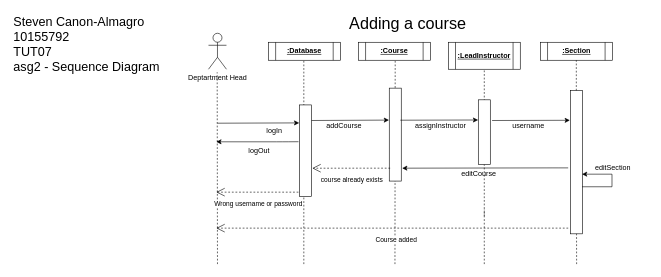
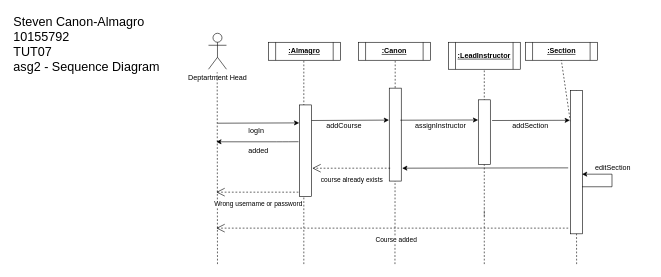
(411, 18) -> none
(305, 51) -> (305, 51)
(395, 51) -> (395, 51)
(577, 51) -> (562, 51)
(529, 126) -> (532, 126)
(278, 131) -> (260, 131)
(260, 151) -> (259, 151)
(485, 174) -> none
